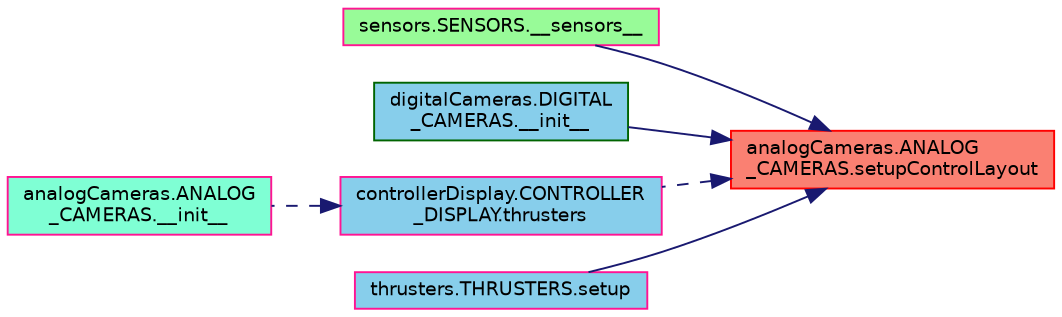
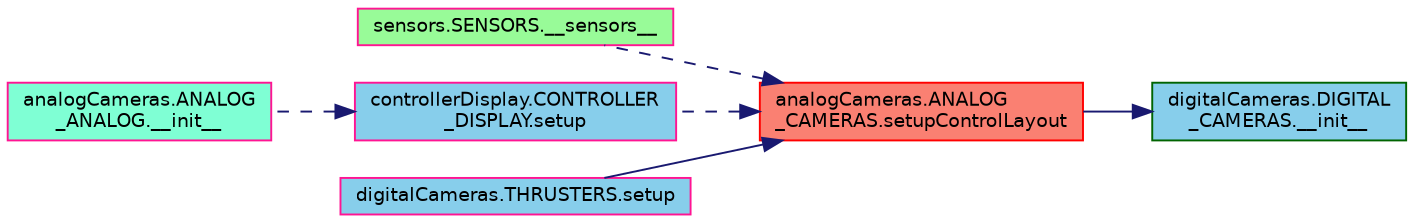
(705, 79) -> (684, 62)
(670, 132) -> (1108, 112)
(139, 206) -> (139, 112)
(501, 206) -> (516, 112)
(501, 290) -> (516, 196)
